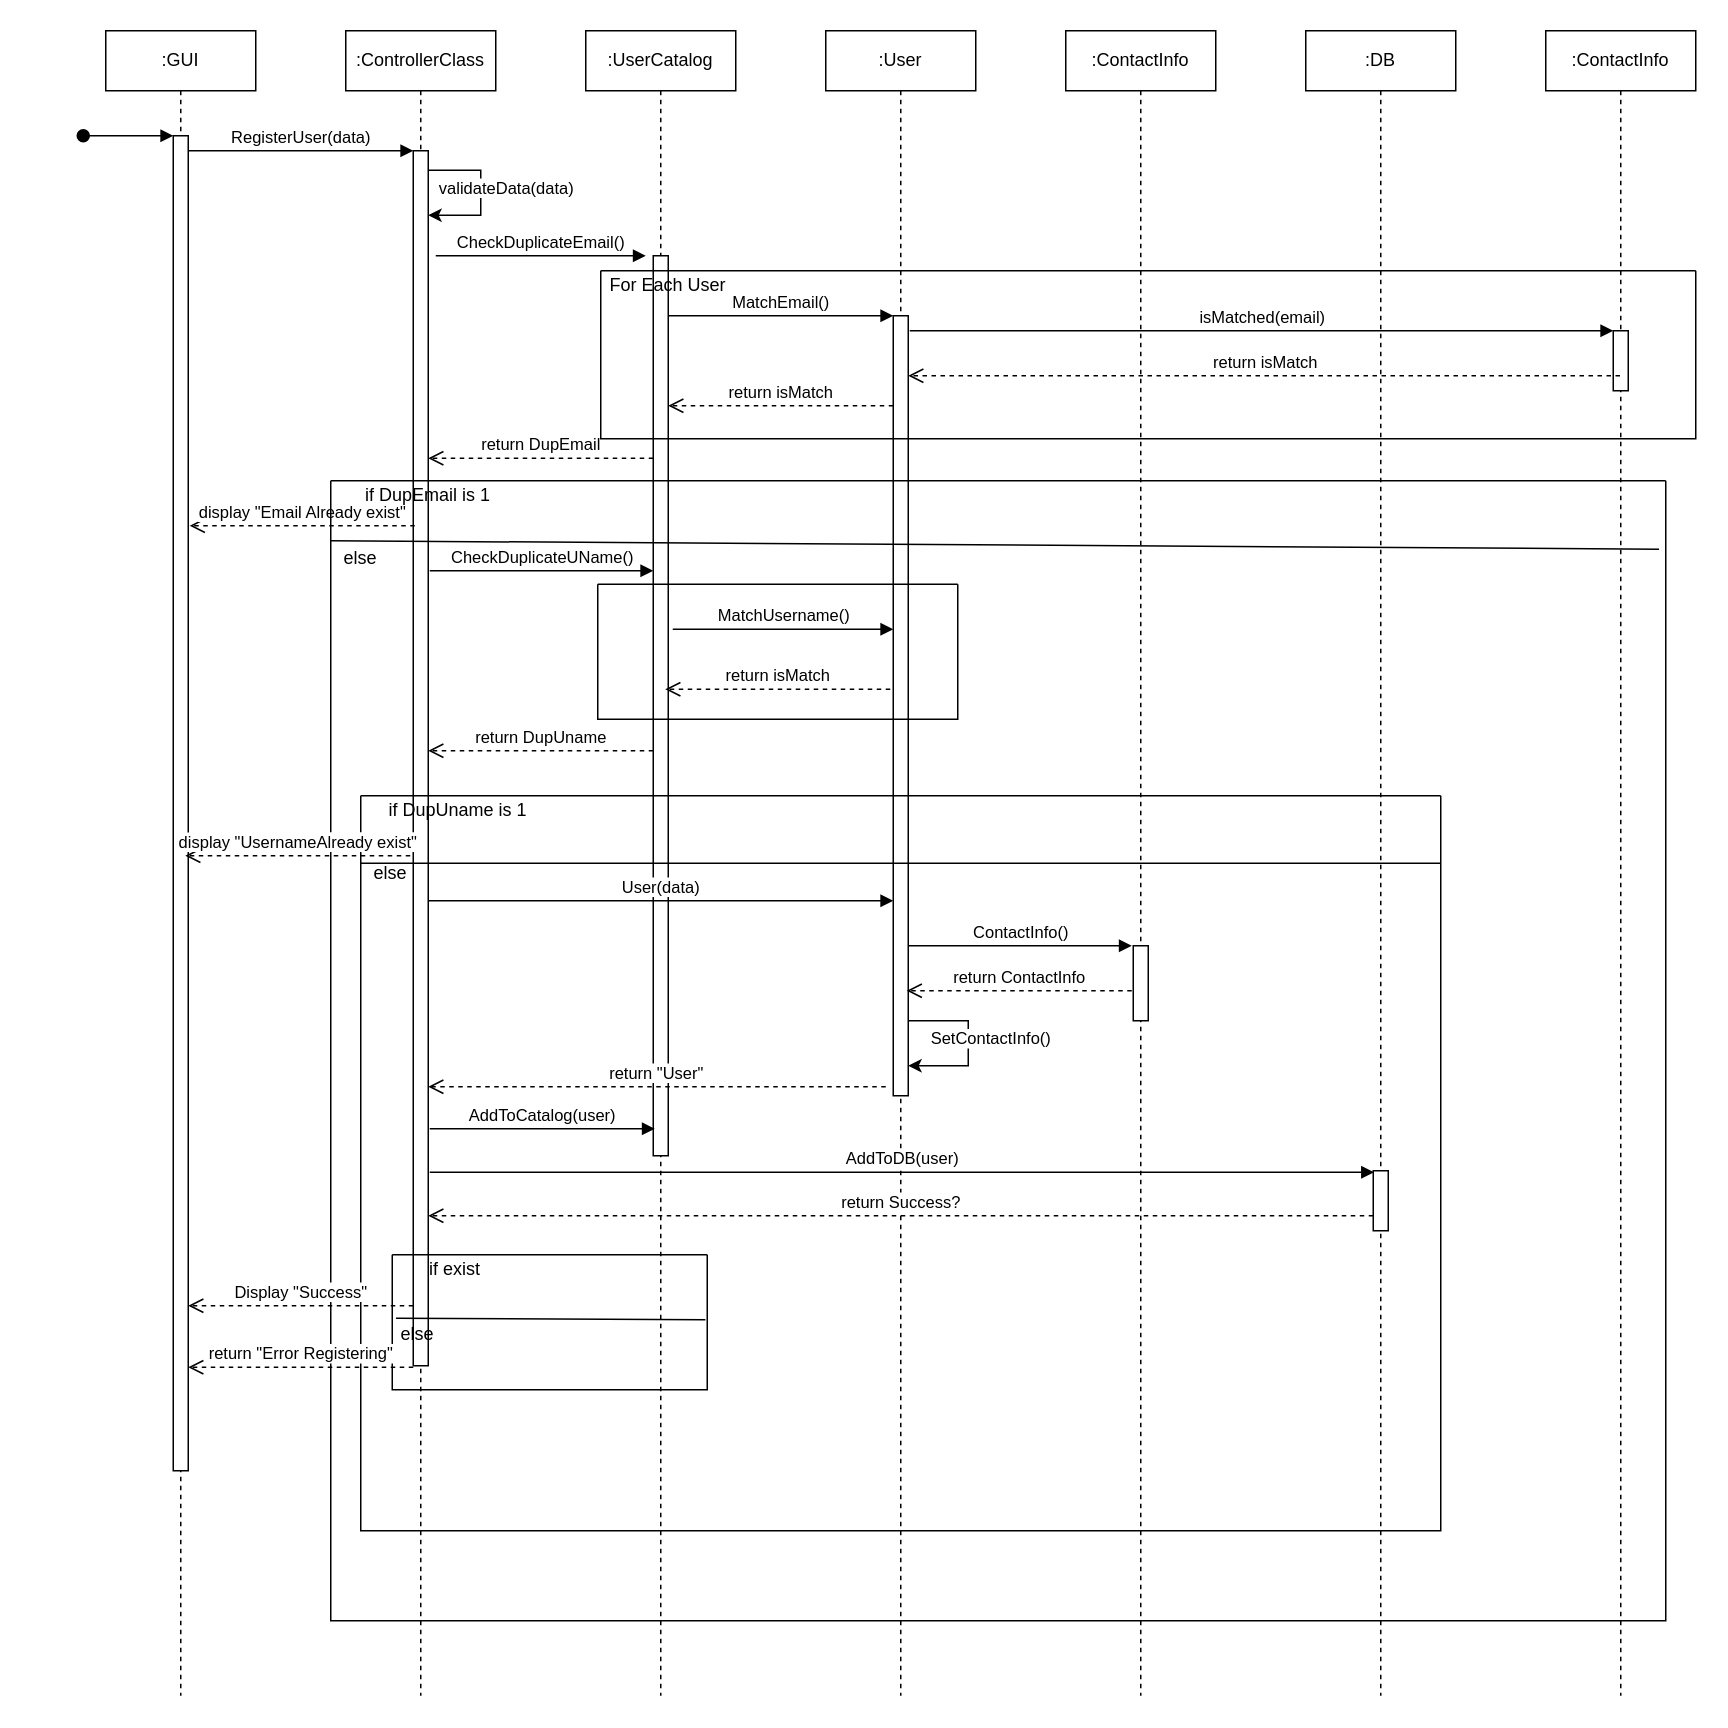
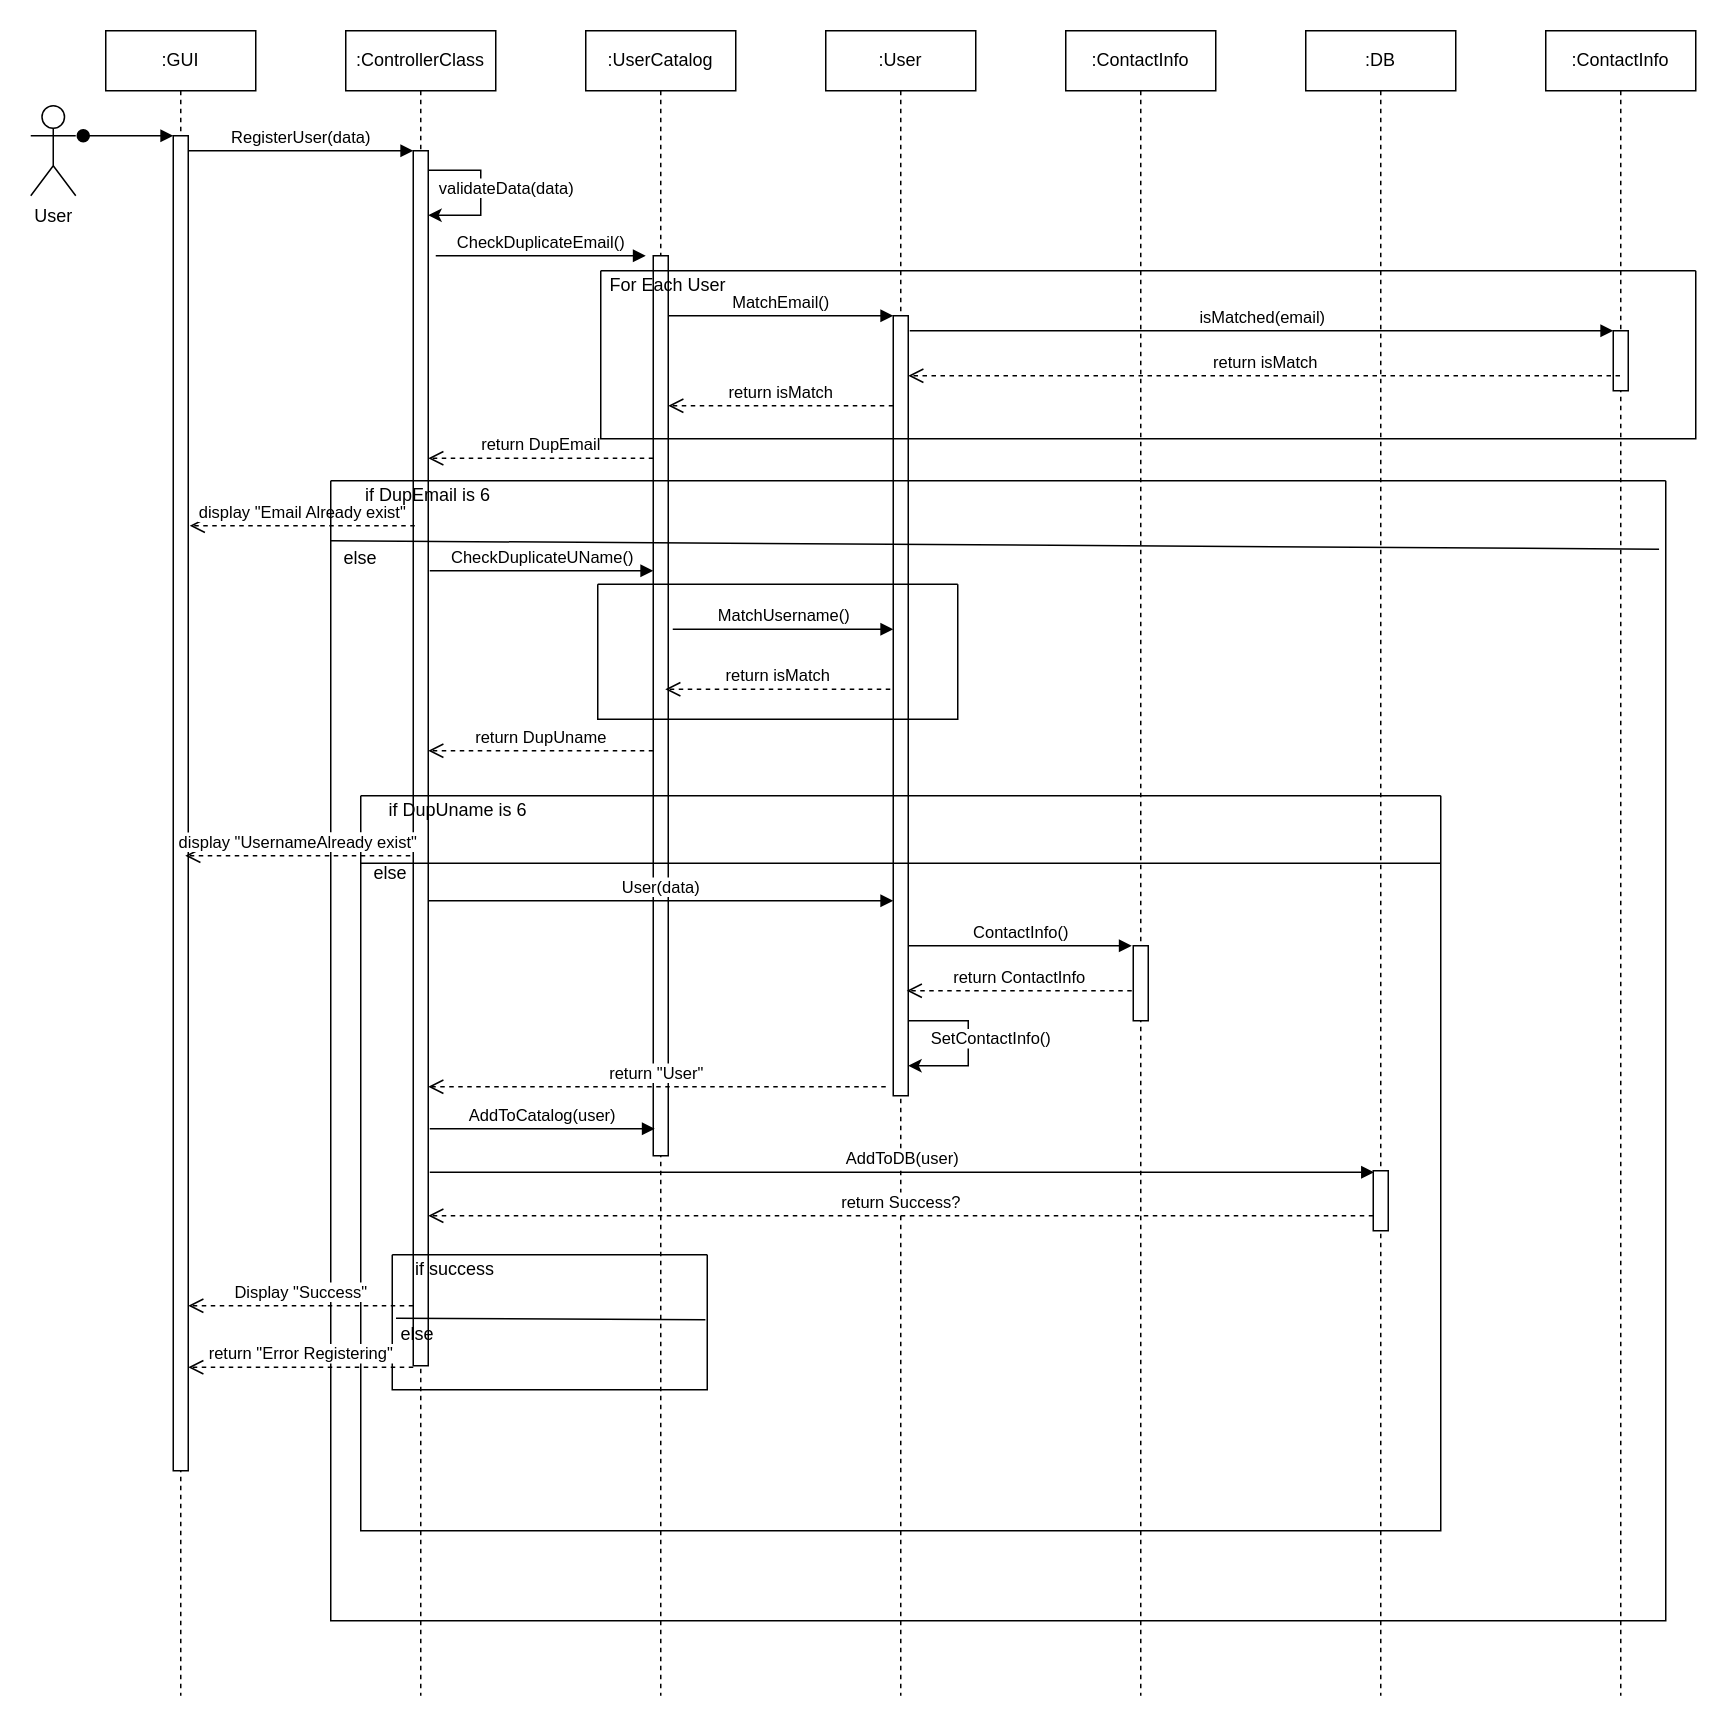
none -> (53, 151)
(428, 496) -> (428, 496)
(458, 811) -> (458, 811)
(455, 1270) -> (455, 1270)
